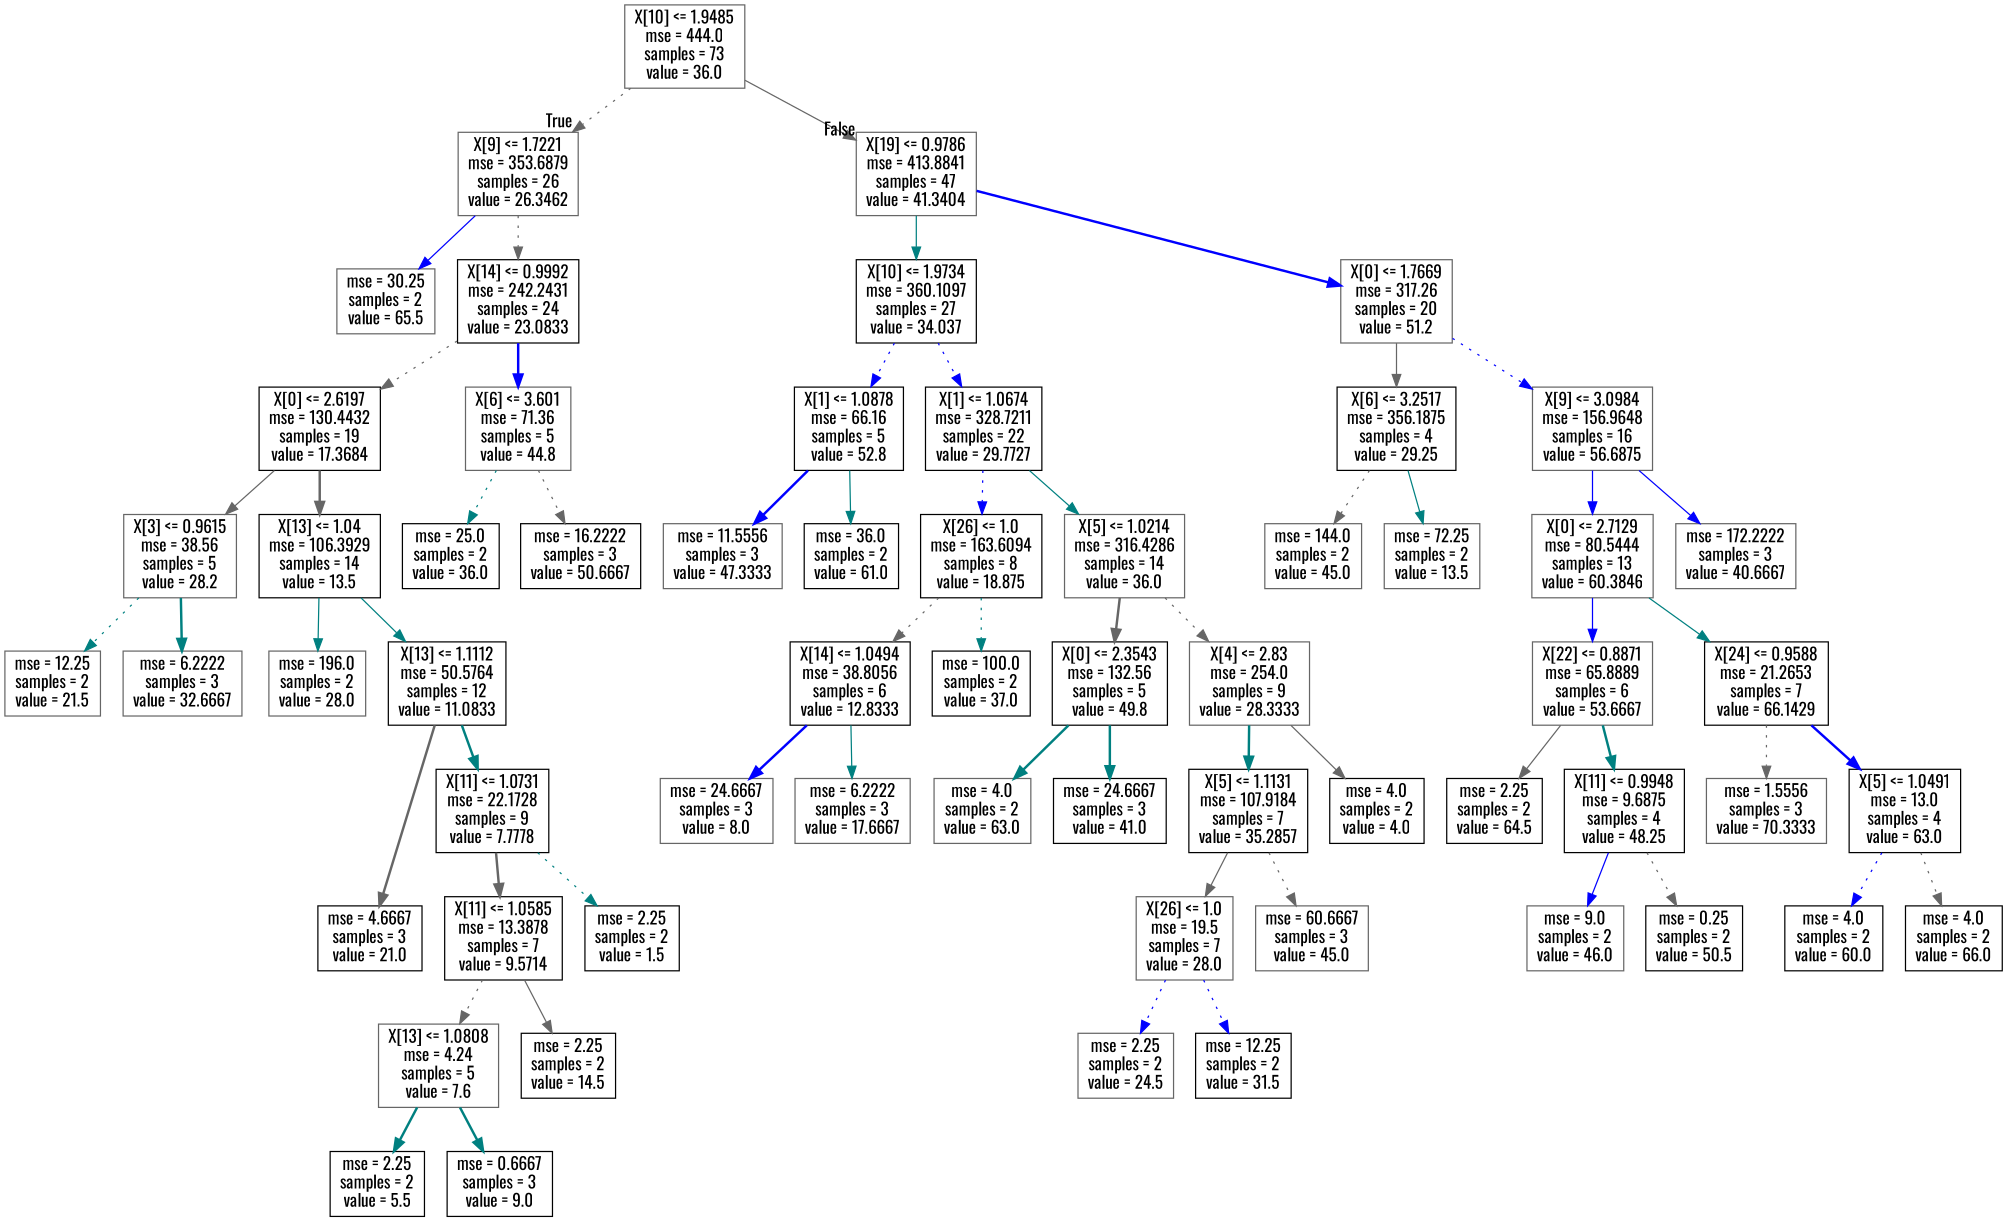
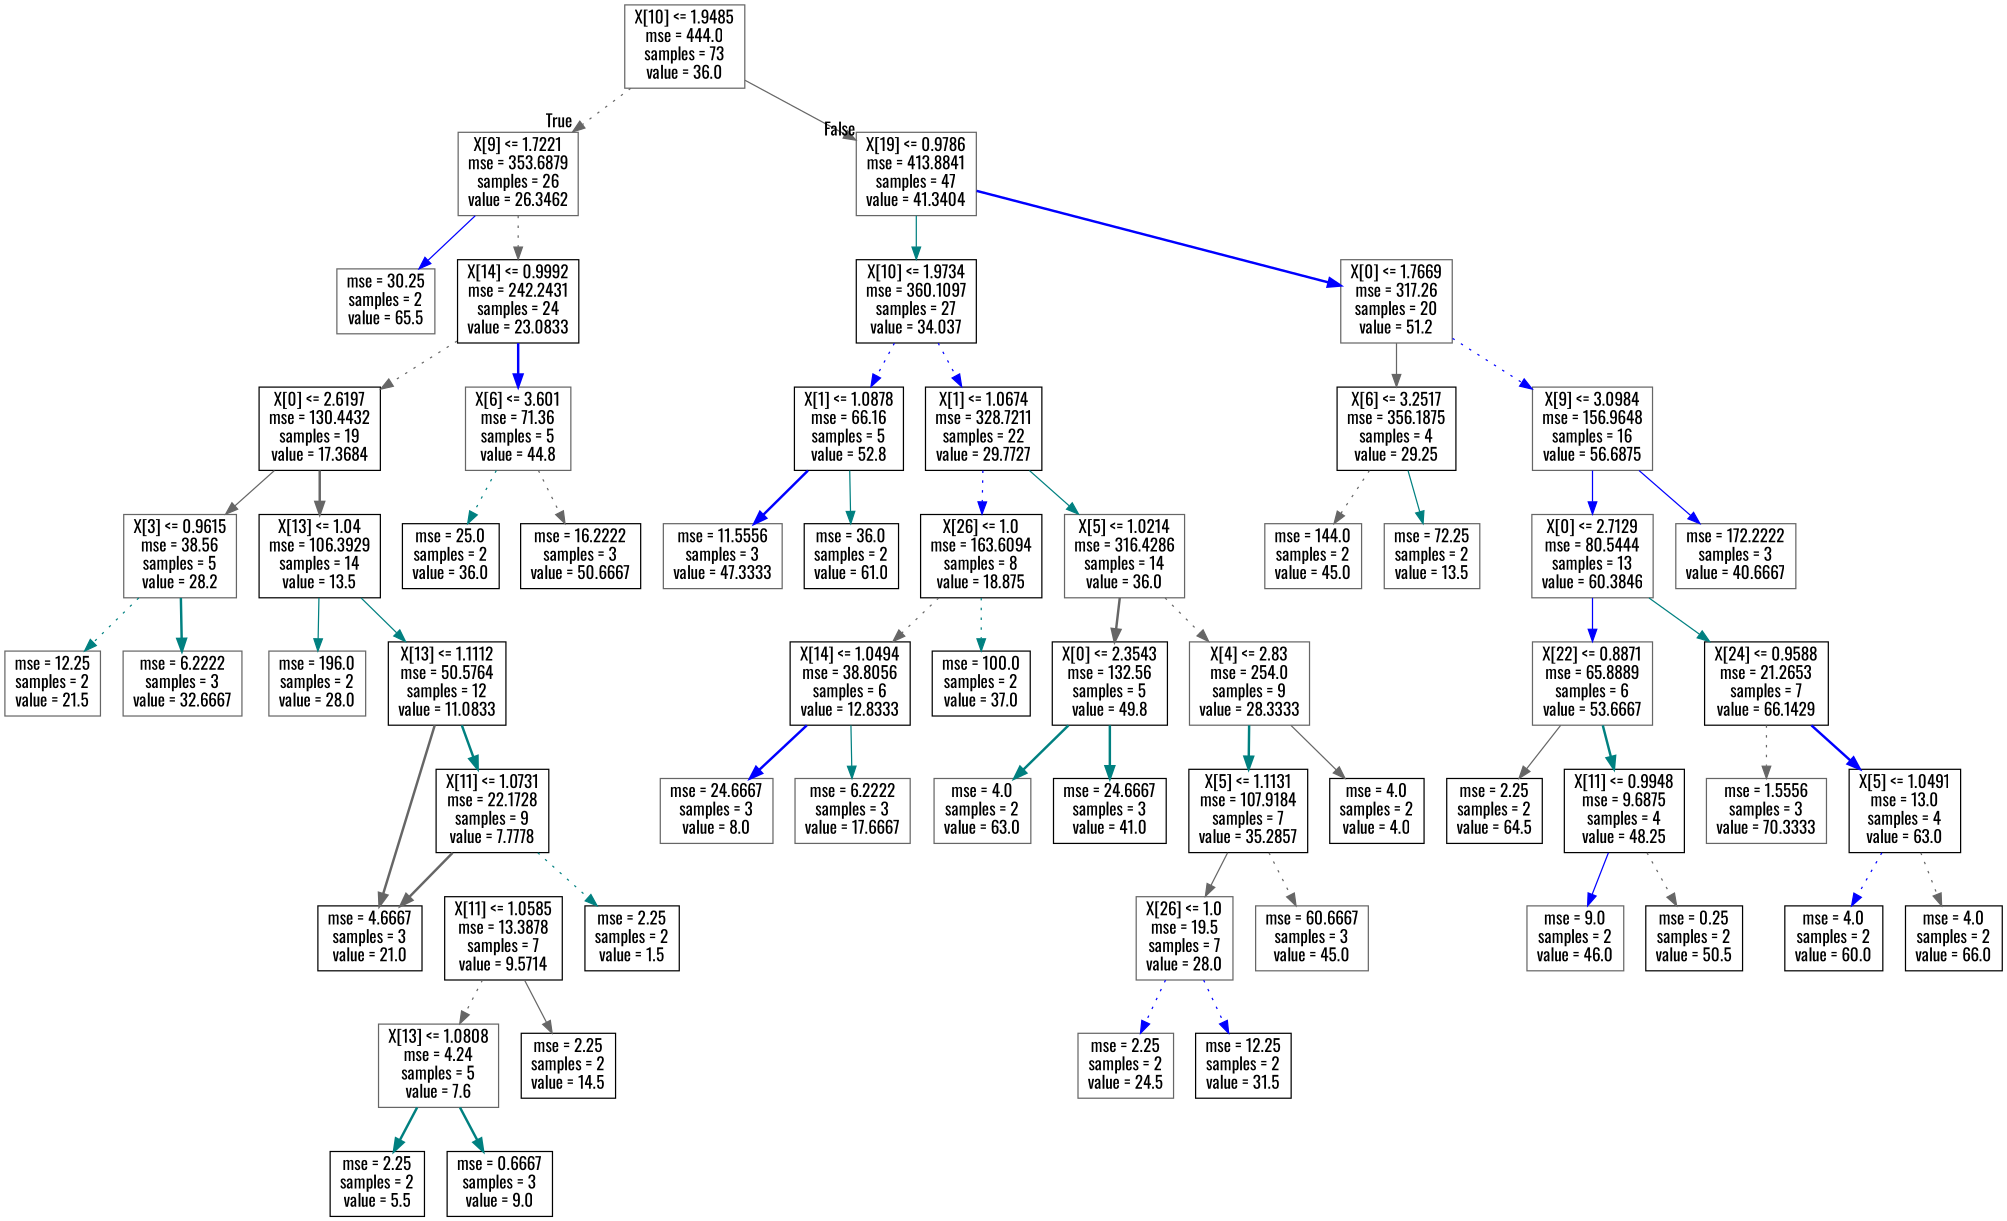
(497, 868) -> (431, 875)
